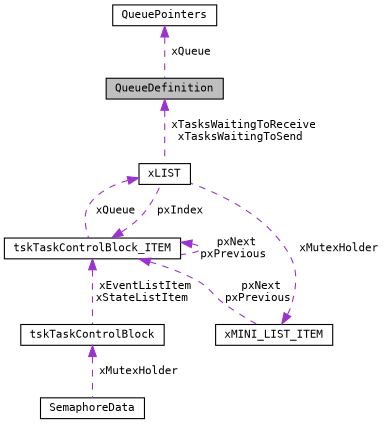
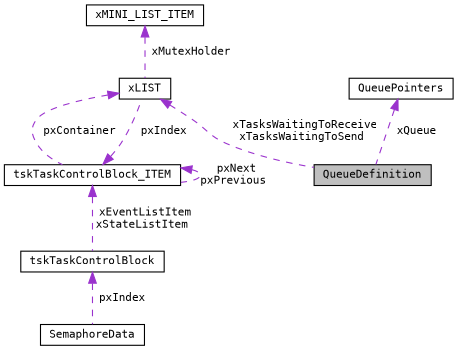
(165, 137) -> (237, 148)
(113, 211) -> (77, 131)
(207, 287) -> none
(136, 372) -> (119, 298)
